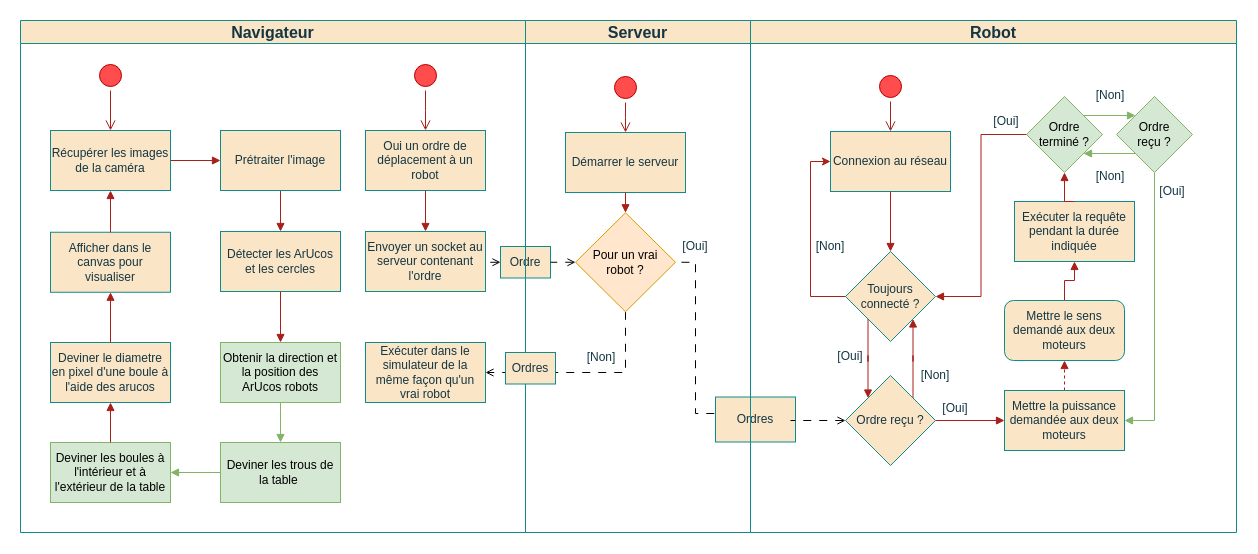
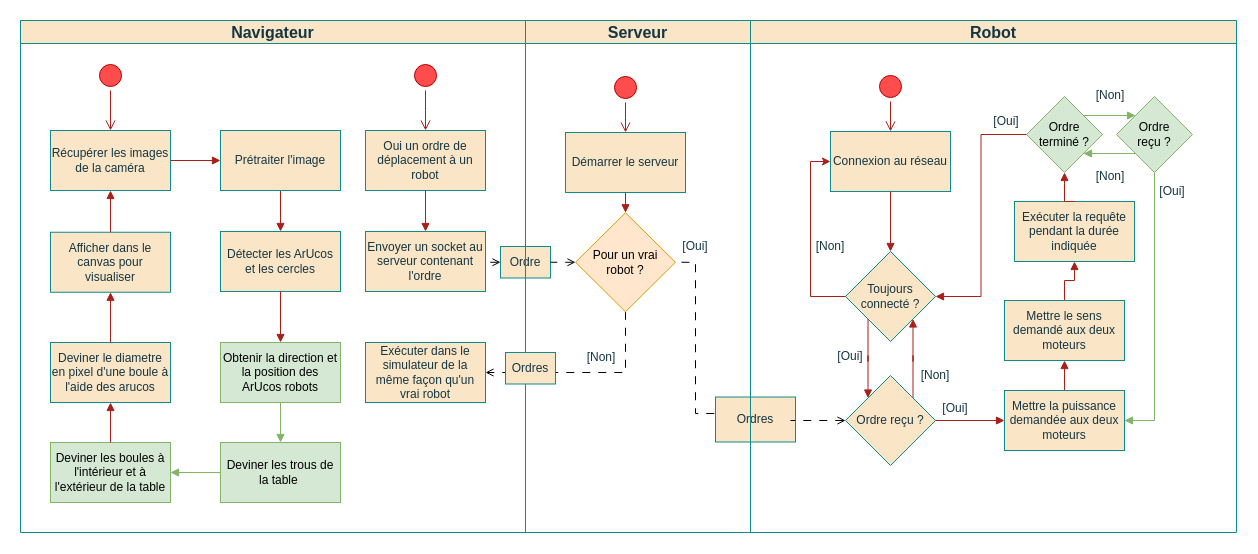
(1065, 331) -> (1065, 331)
(1065, 380) -> (1065, 380)
